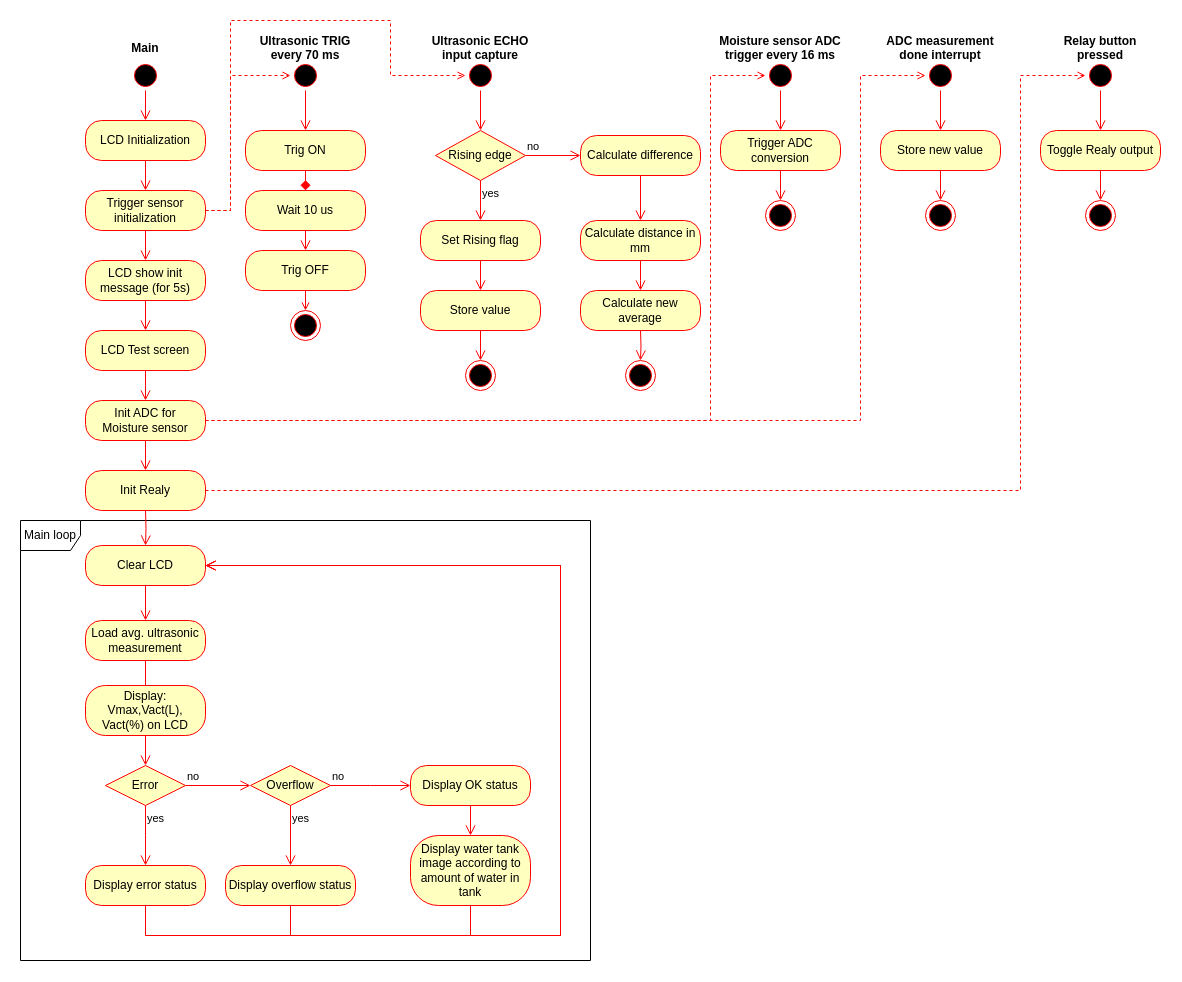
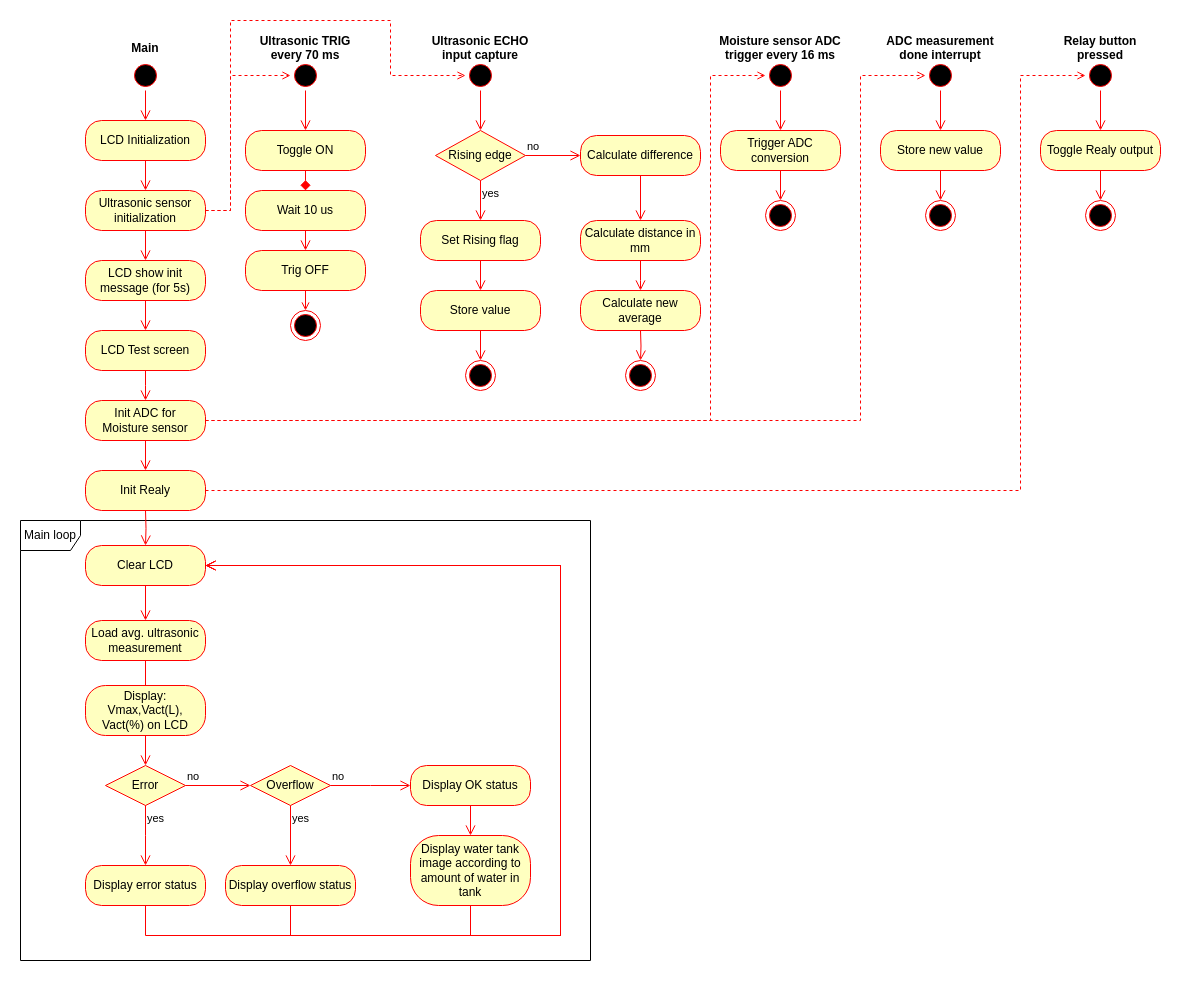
(306, 151) -> (306, 151)
(146, 211) -> (146, 211)
